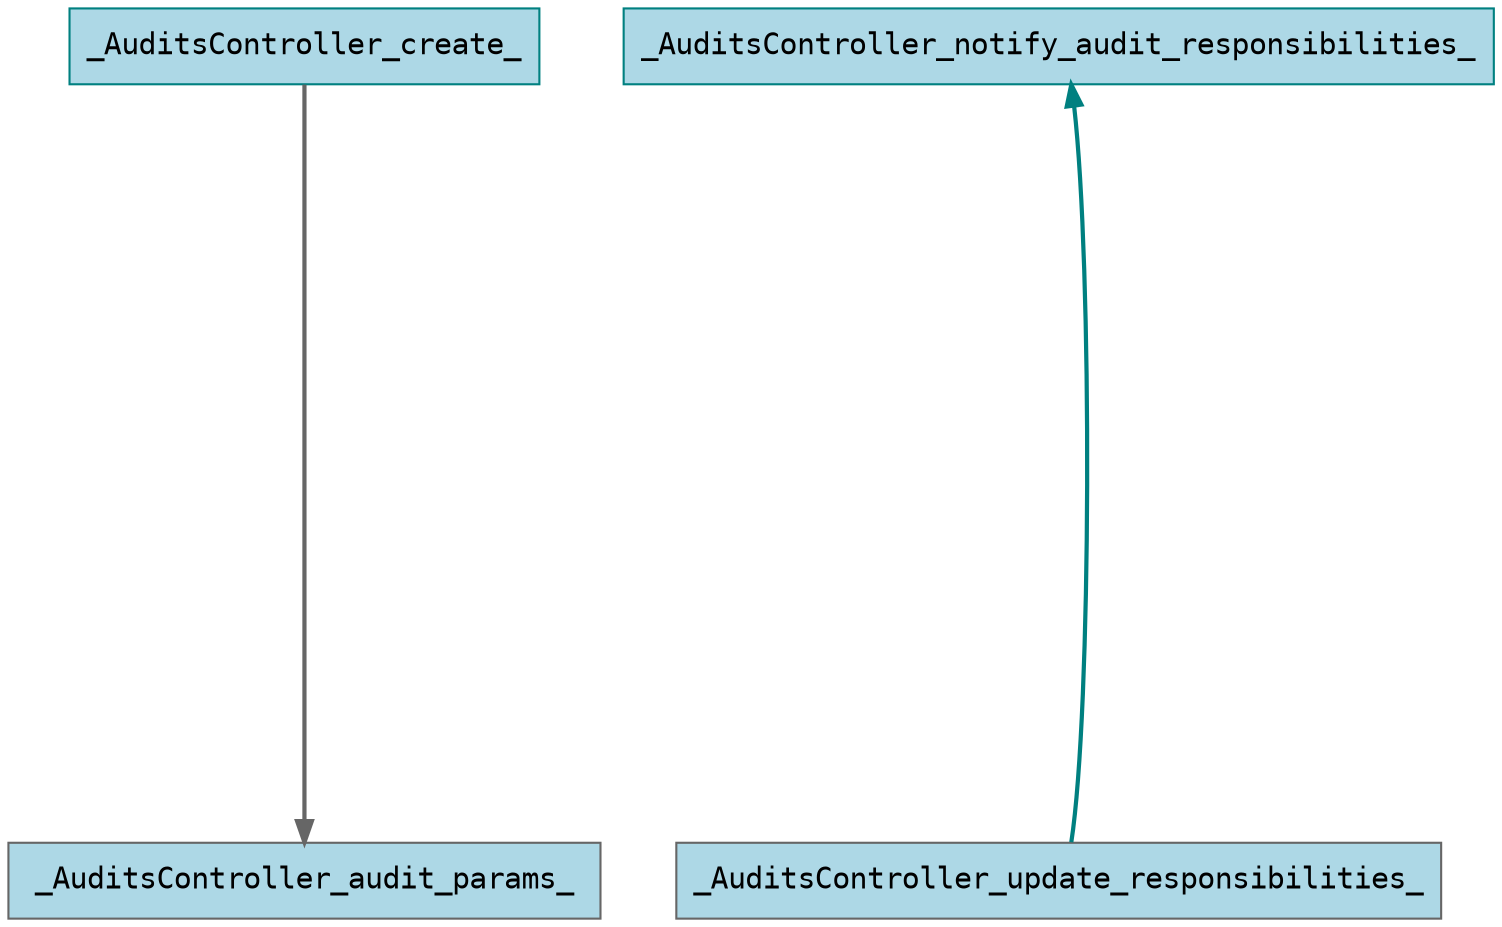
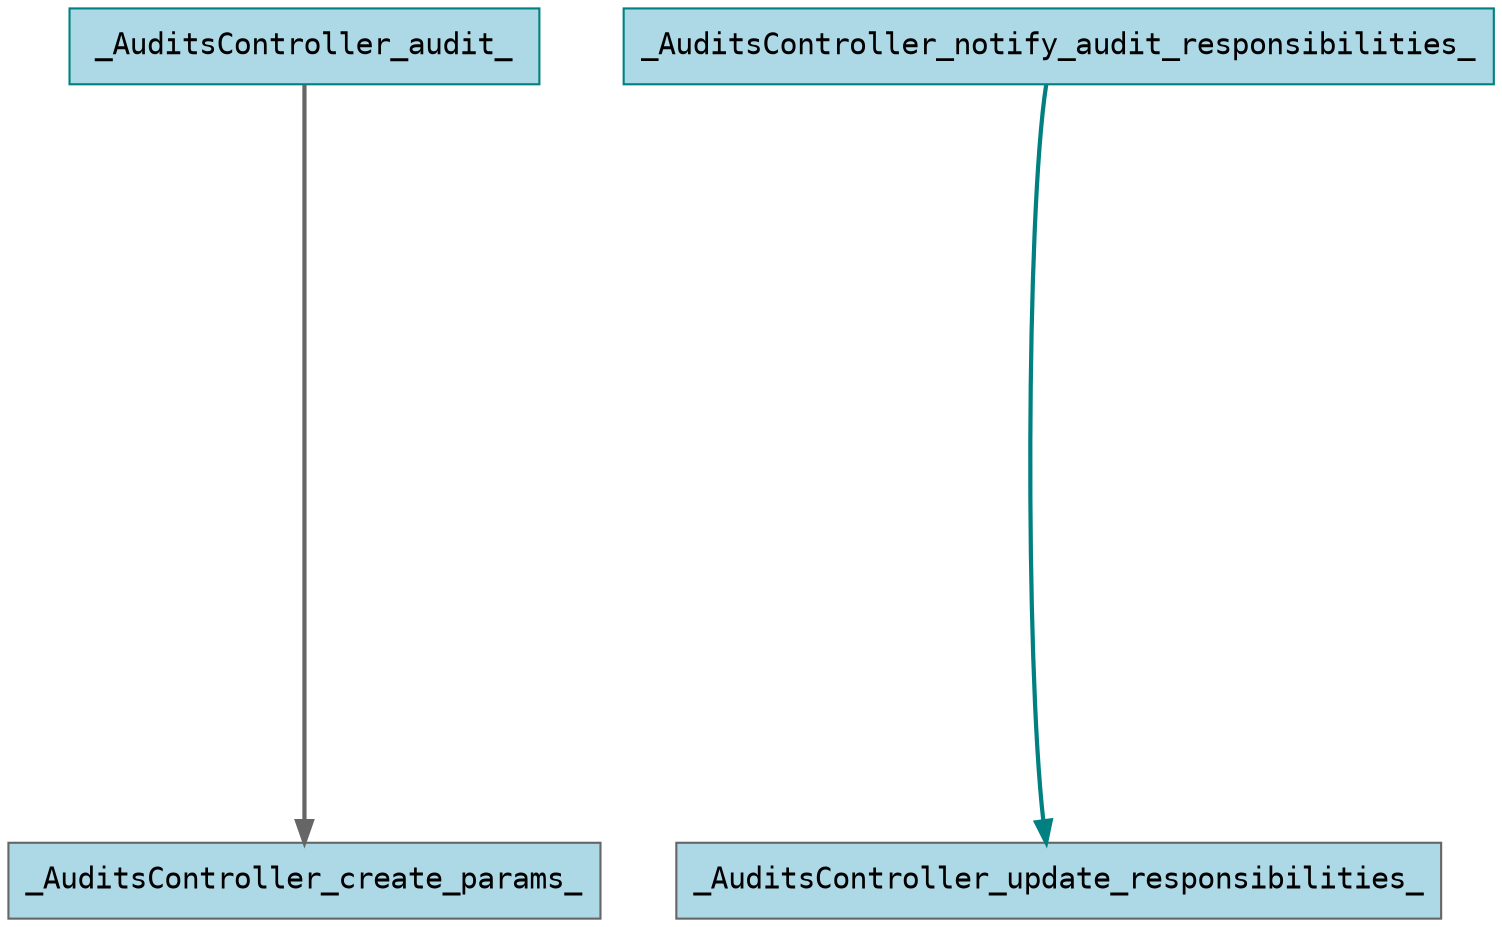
(304, 46) -> (304, 46)
(1087, 474) -> (1030, 453)
(304, 881) -> (304, 881)
